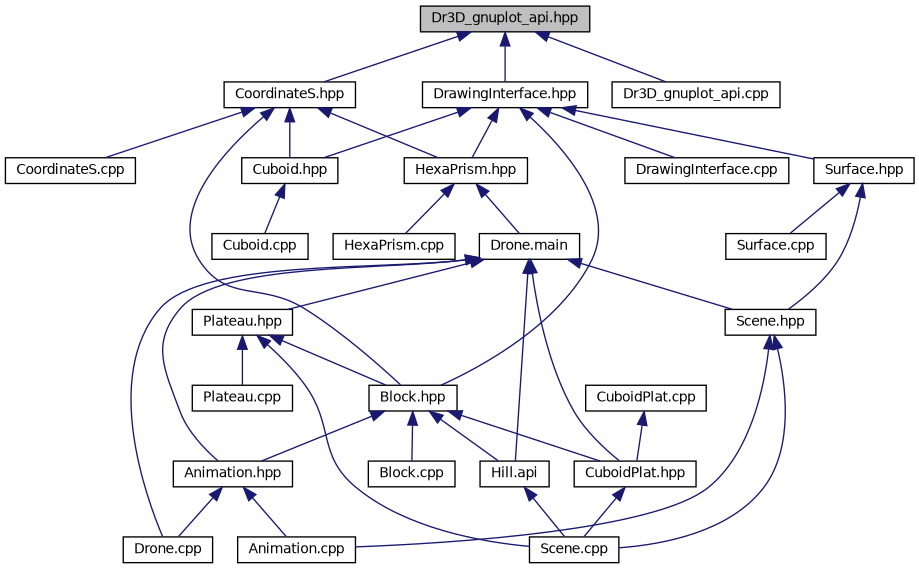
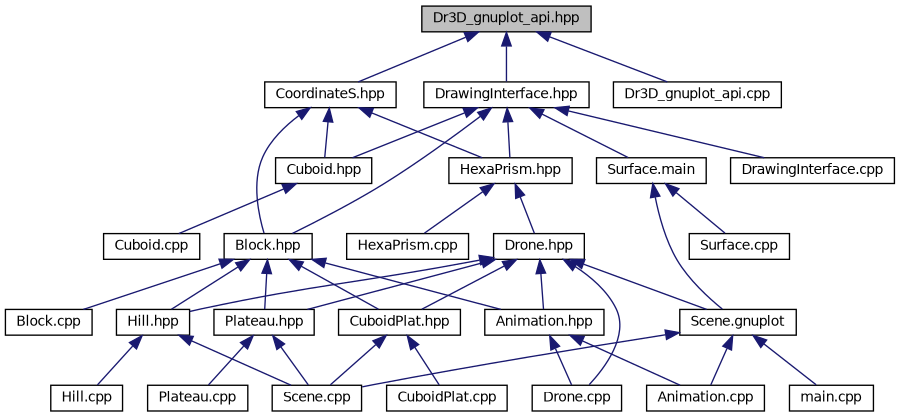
(70, 171) -> none
(864, 171) -> (651, 171)
(529, 246) -> (539, 246)
(771, 322) -> (738, 322)
(334, 363) -> (266, 287)
none -> (87, 398)
none -> (831, 398)
(640, 443) -> (427, 366)
(515, 474) -> (153, 322)
